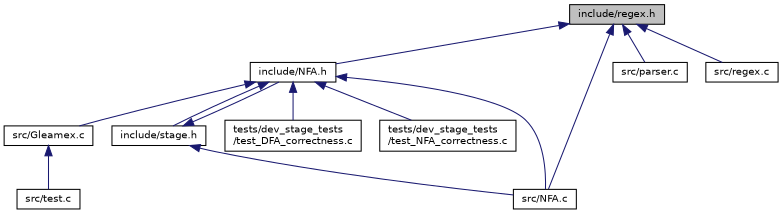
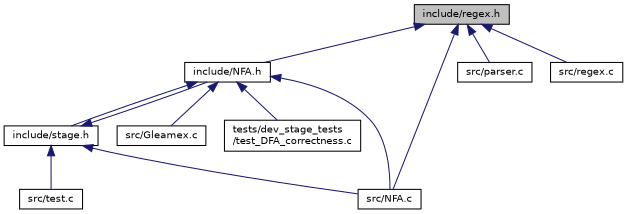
(448, 136) -> none
(49, 173) -> (51, 173)
